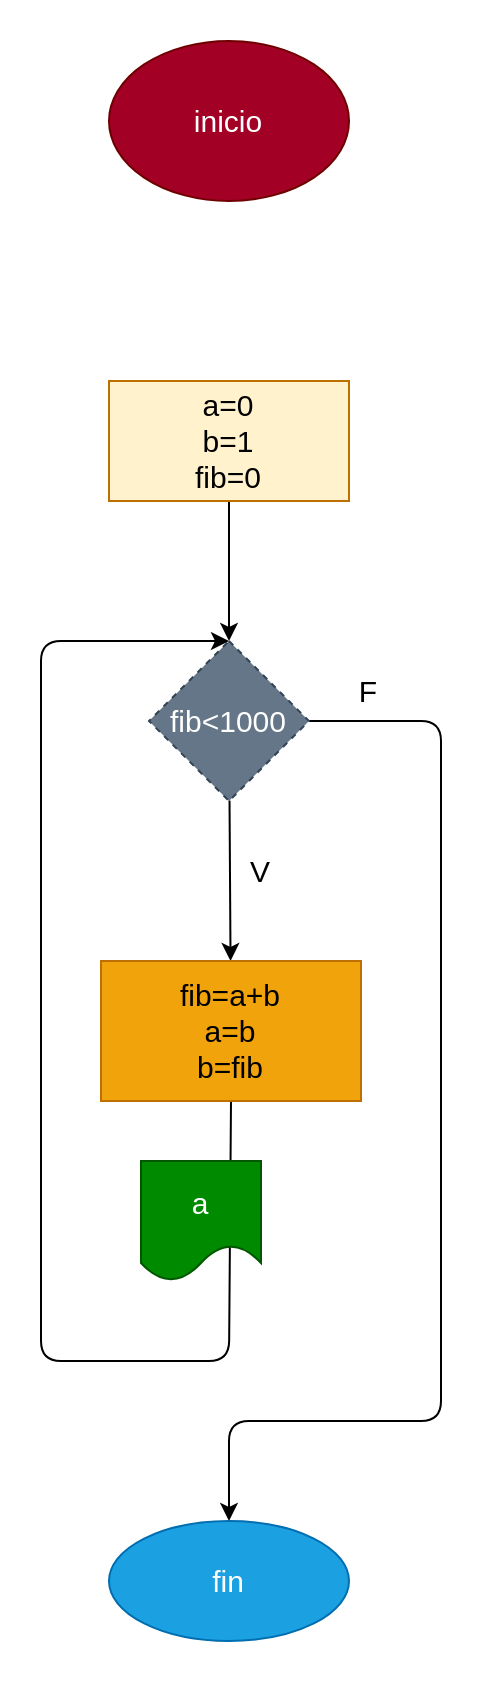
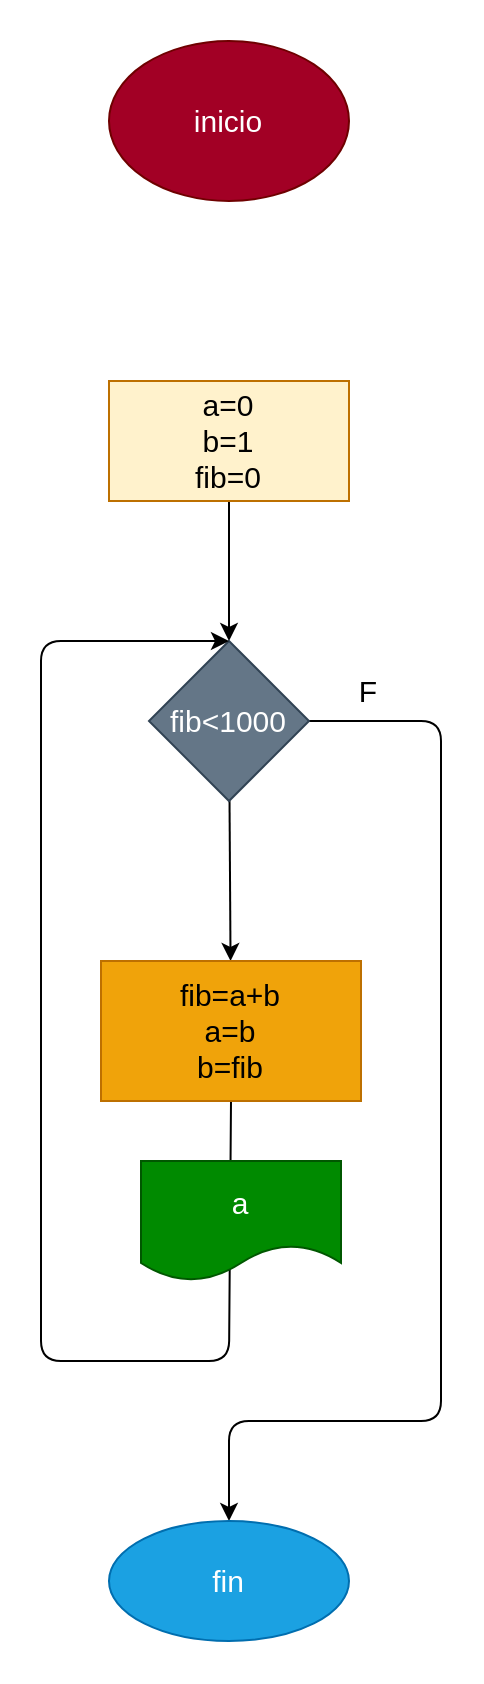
(229, 721) -> (229, 721)
(261, 871) -> none
(201, 1221) -> (241, 1221)
